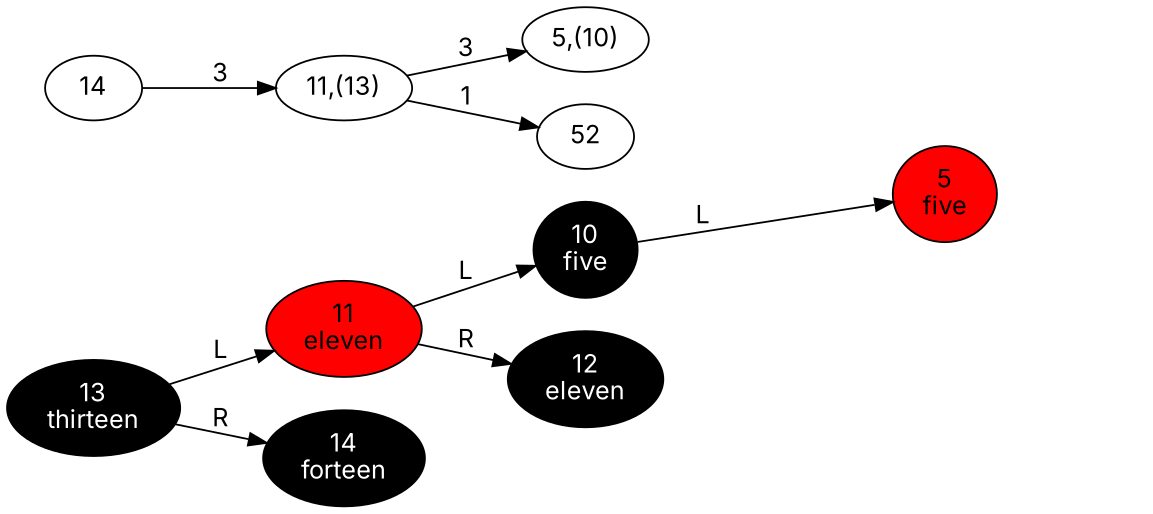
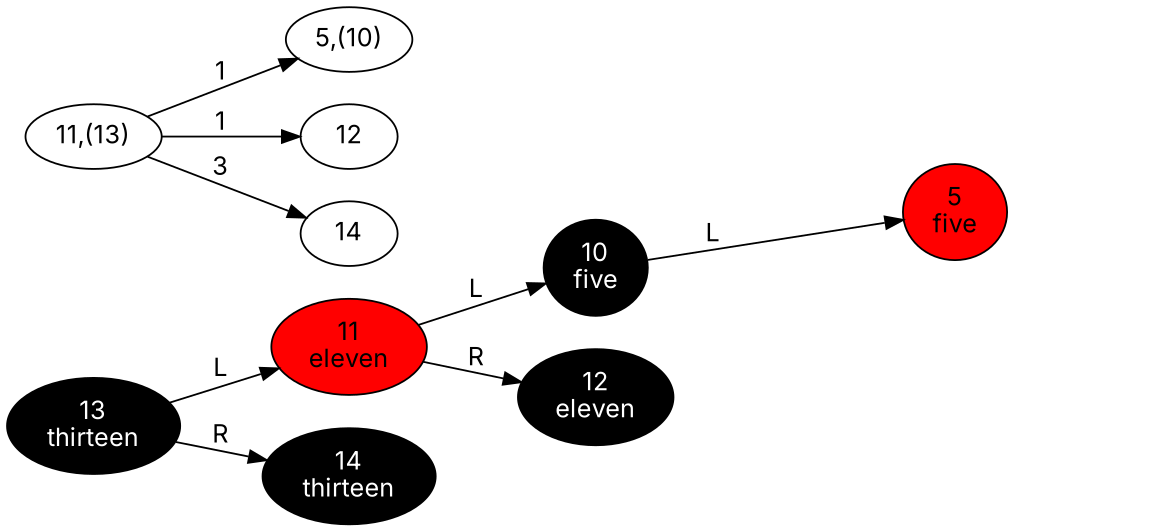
(467, 49) -> (221, 73)
(200, 88) -> (218, 184)
(586, 137) -> (349, 137)
(344, 458) -> (349, 476)
